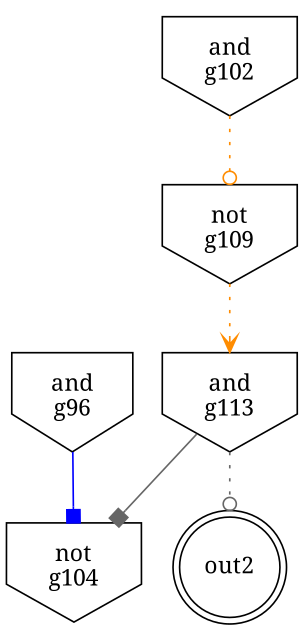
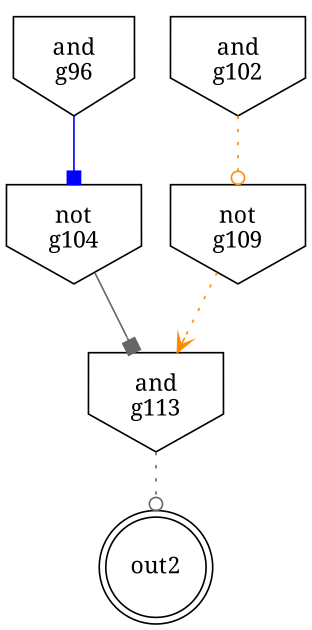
(161, 472) -> (111, 305)
